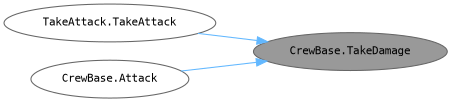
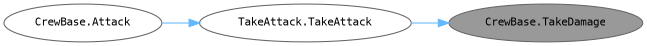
(219, 67) -> (175, 23)
